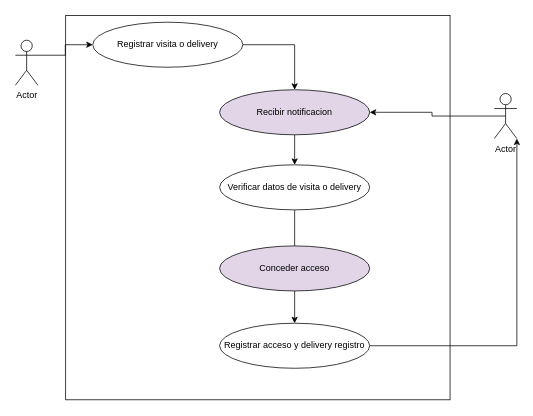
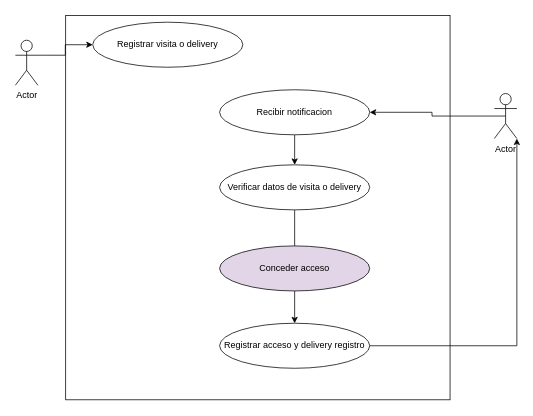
(288, 45) -> none
(294, 112) -> (294, 112)
